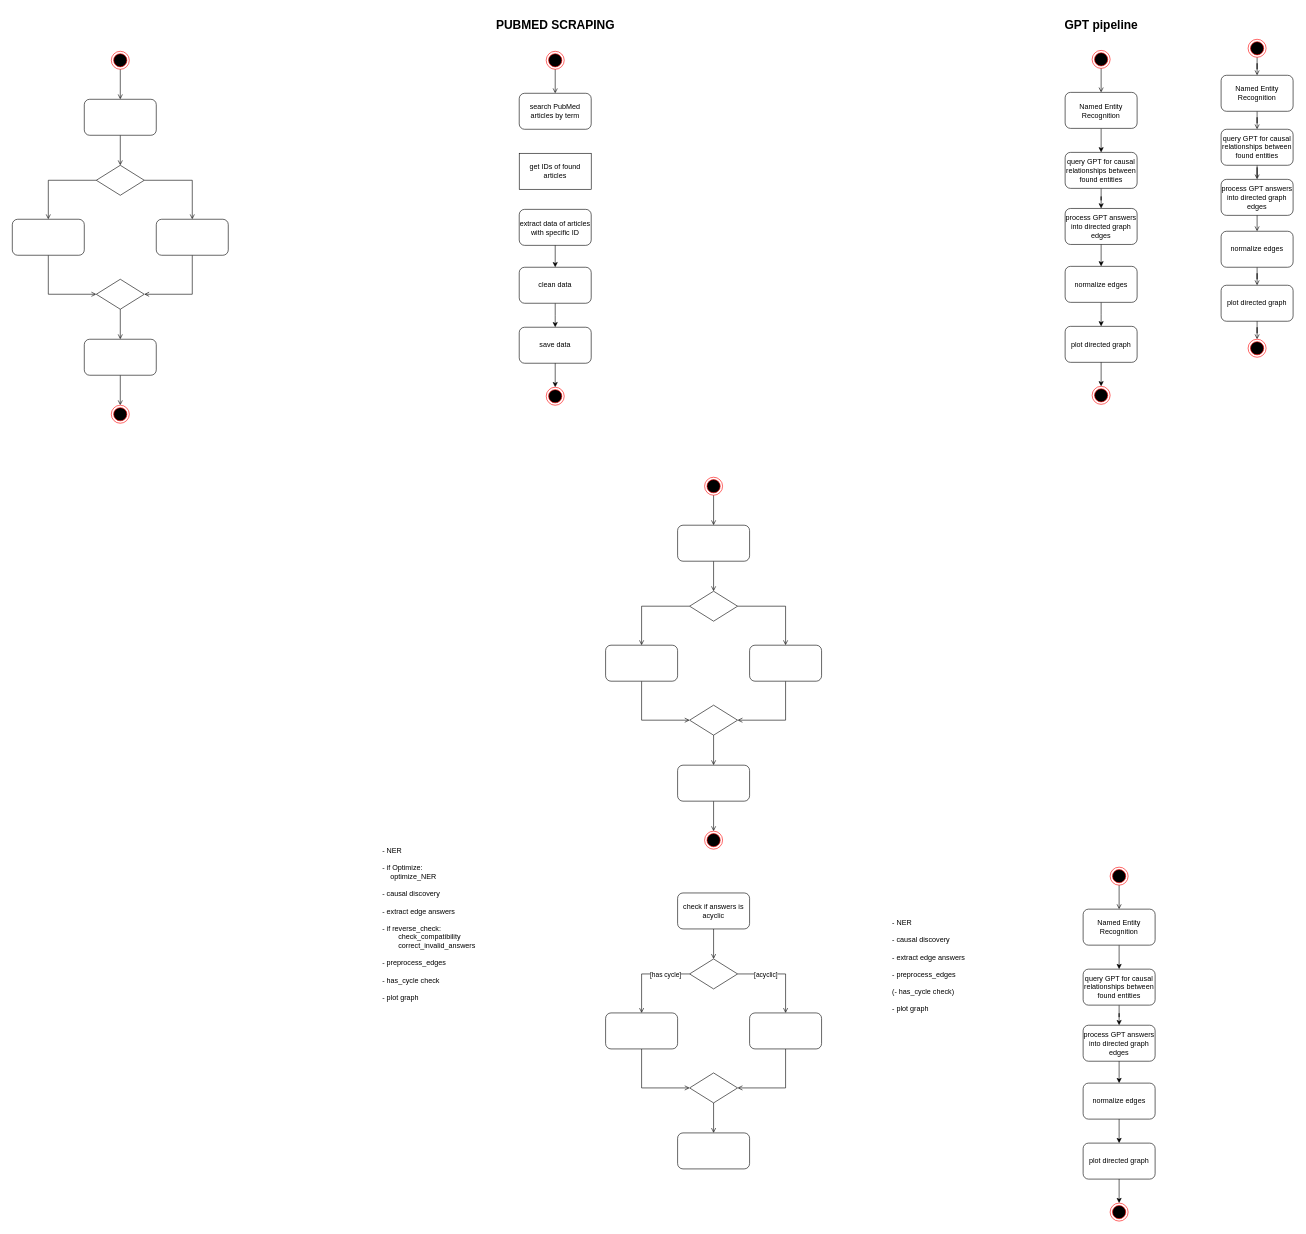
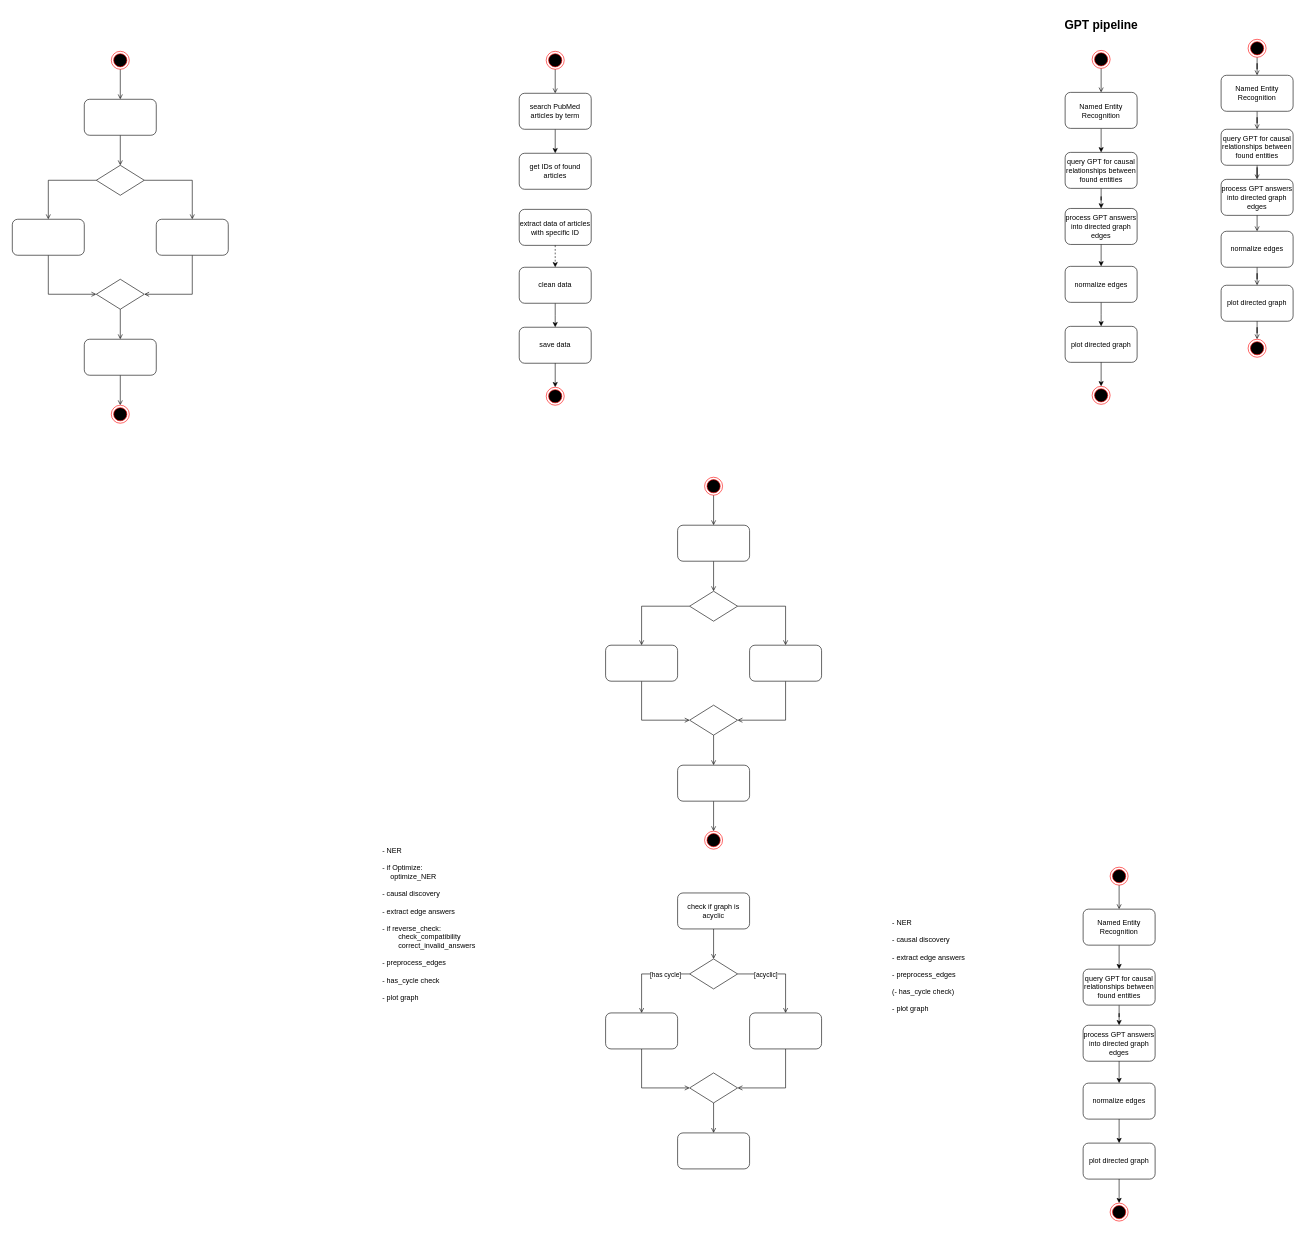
(555, 24) -> none
none -> (555, 147)
(555, 171) -> (555, 171)
(555, 254) -> (555, 254)
(714, 911) -> (714, 911)
